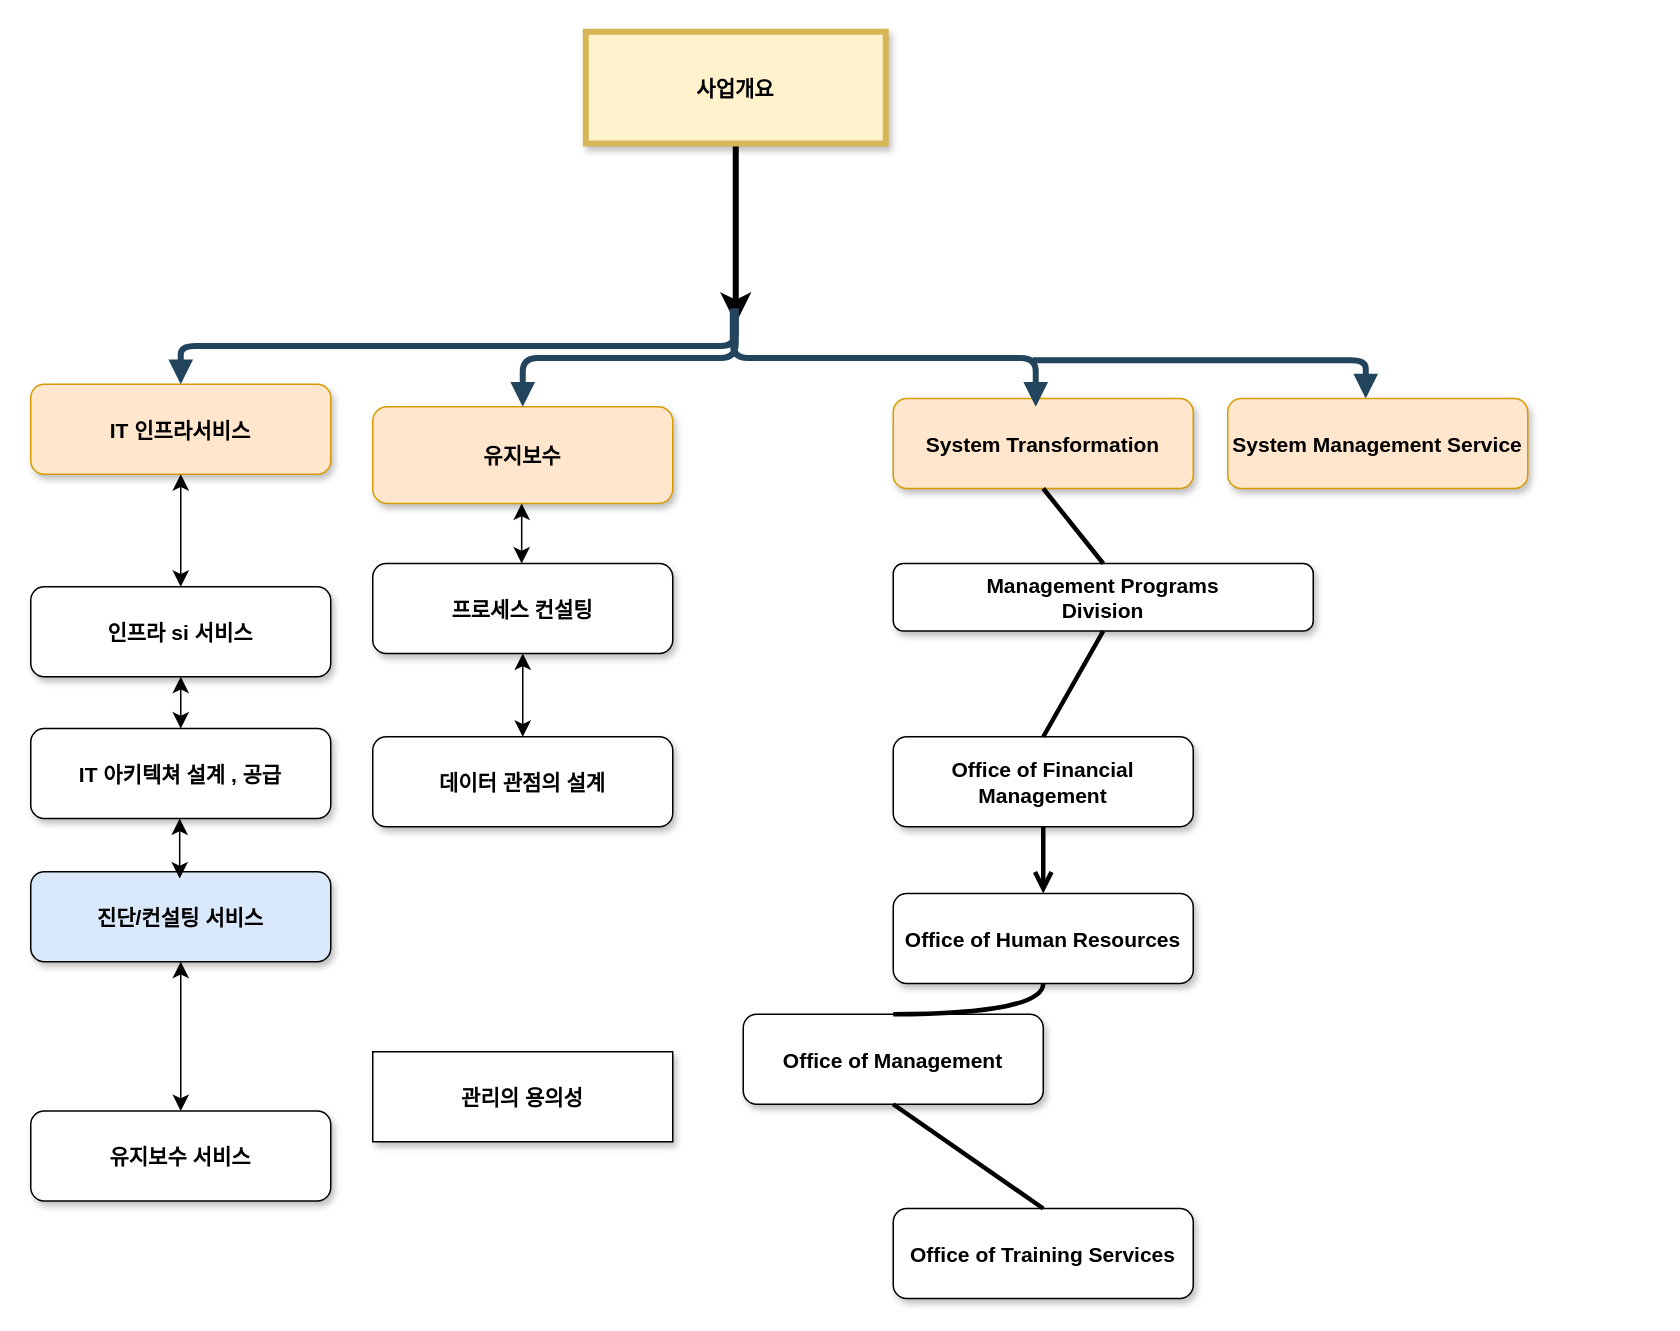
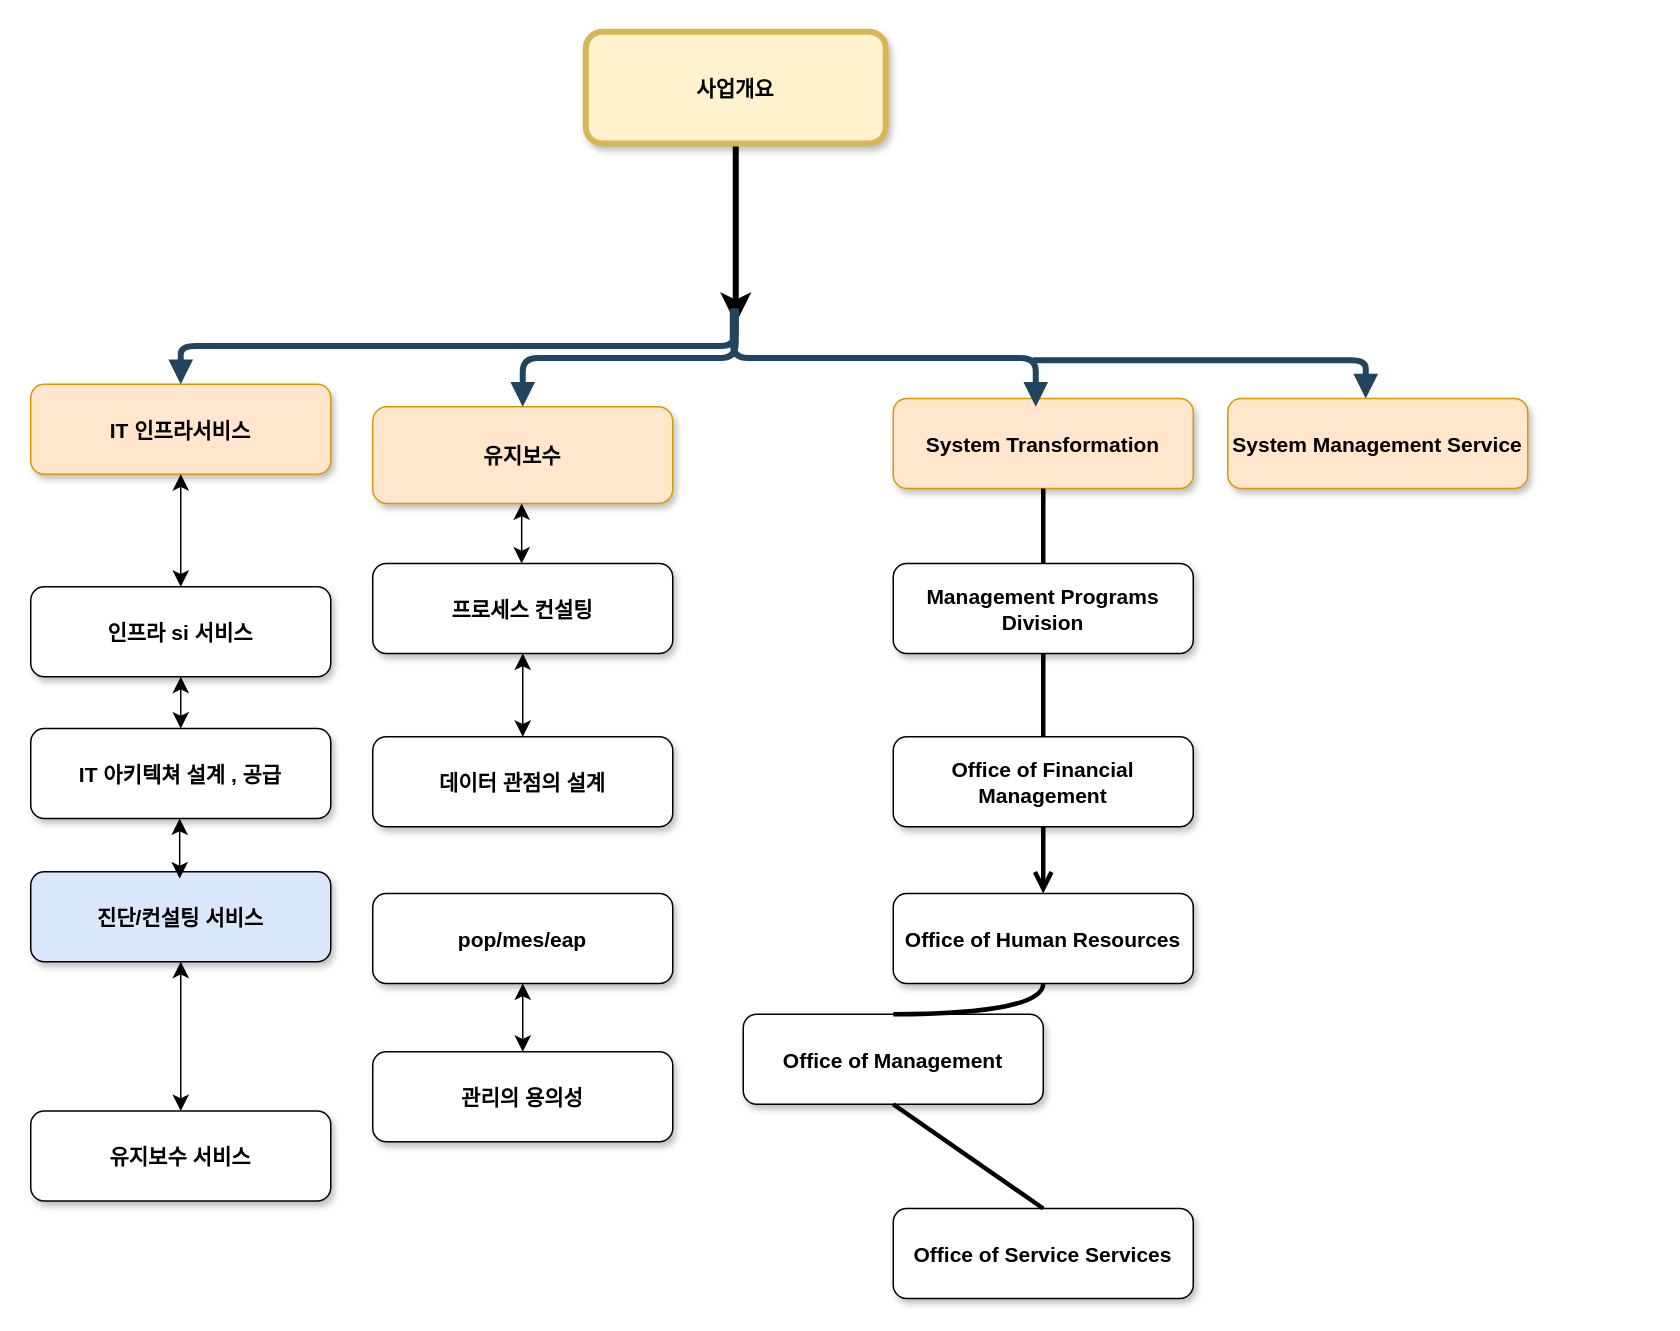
(736, 87) -> (736, 87)
(1103, 597) -> (1043, 608)
none -> (523, 938)
none -> (523, 1018)
(523, 1097) -> (523, 1097)
(1043, 1255) -> (1043, 1255)
